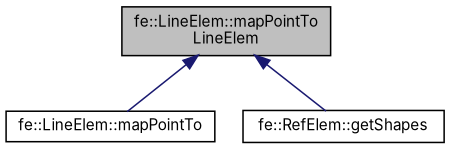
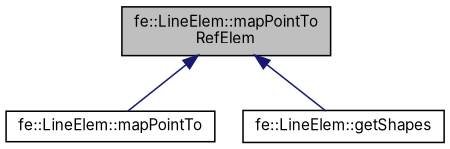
(226, 31) -> (226, 31)
(344, 126) -> (344, 126)
